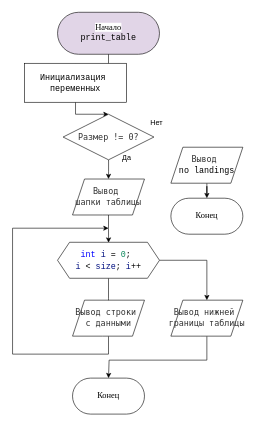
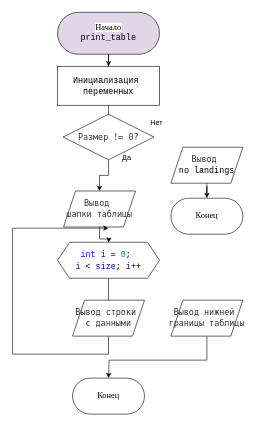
(75, 83) -> (108, 86)
(108, 197) -> (99, 209)
(206, 260) -> none
